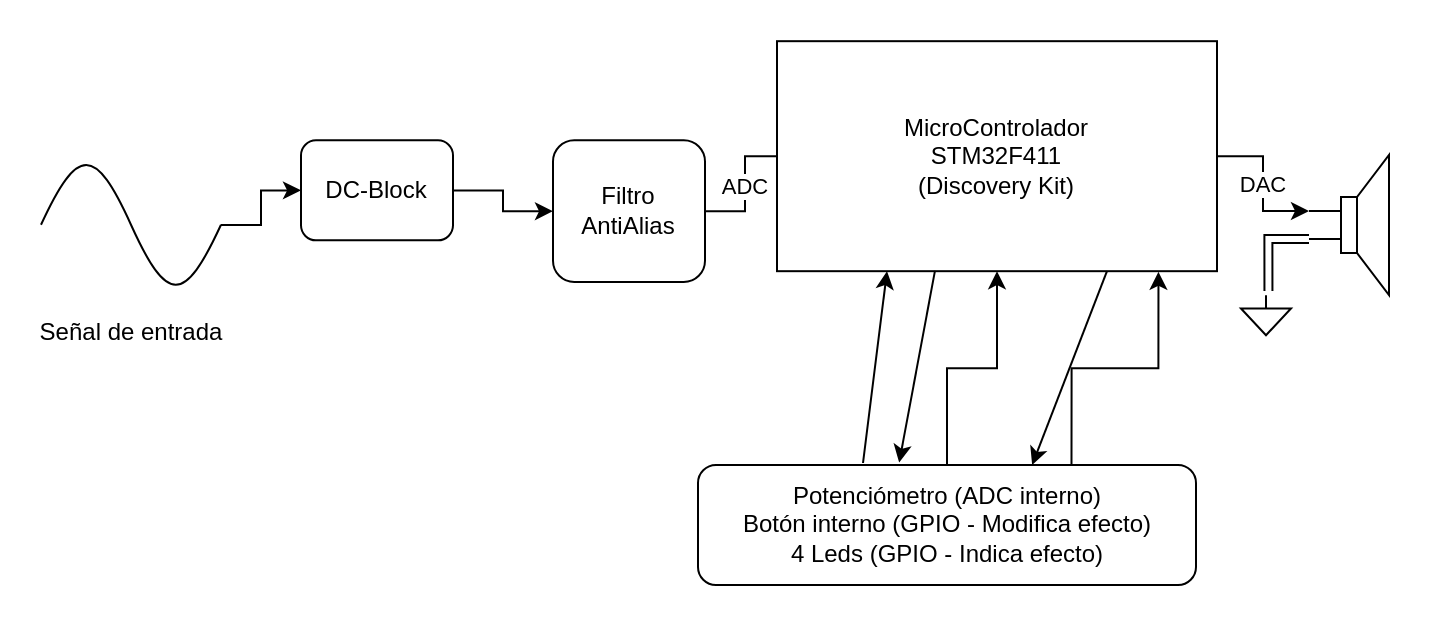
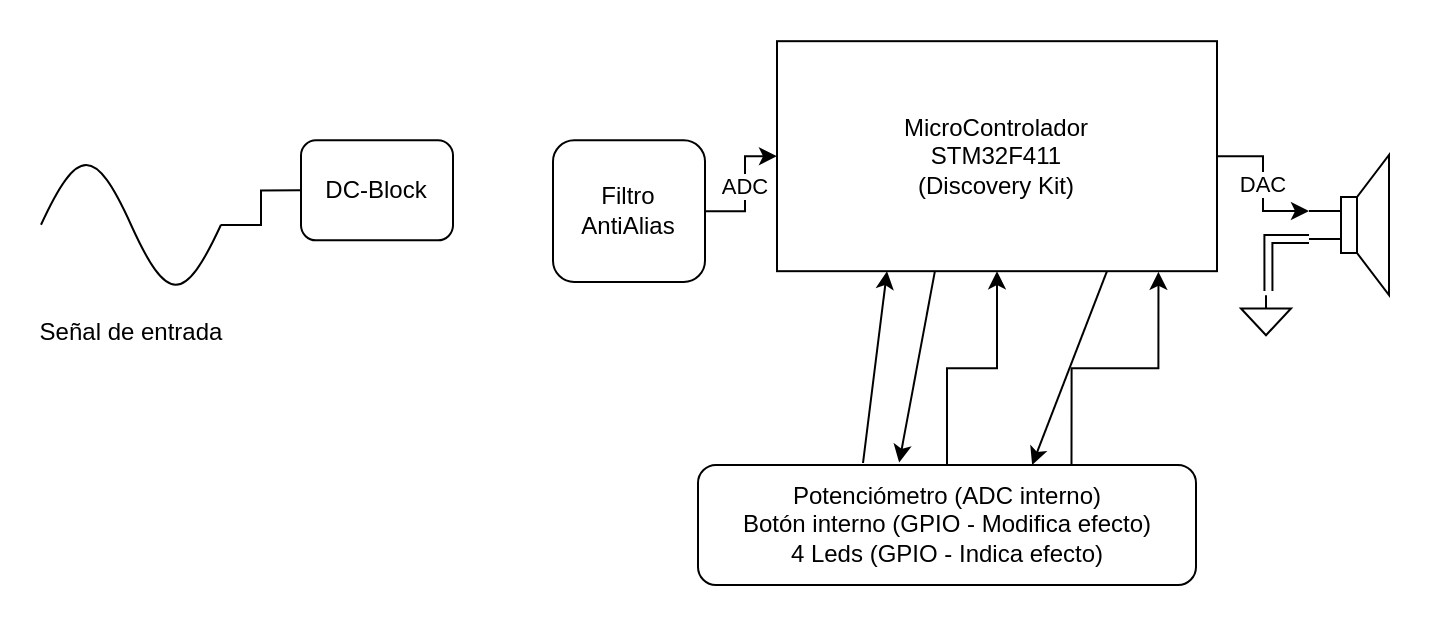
(767, 156) -> (762, 156)
(286, 190) -> (291, 190)
(503, 194) -> none
